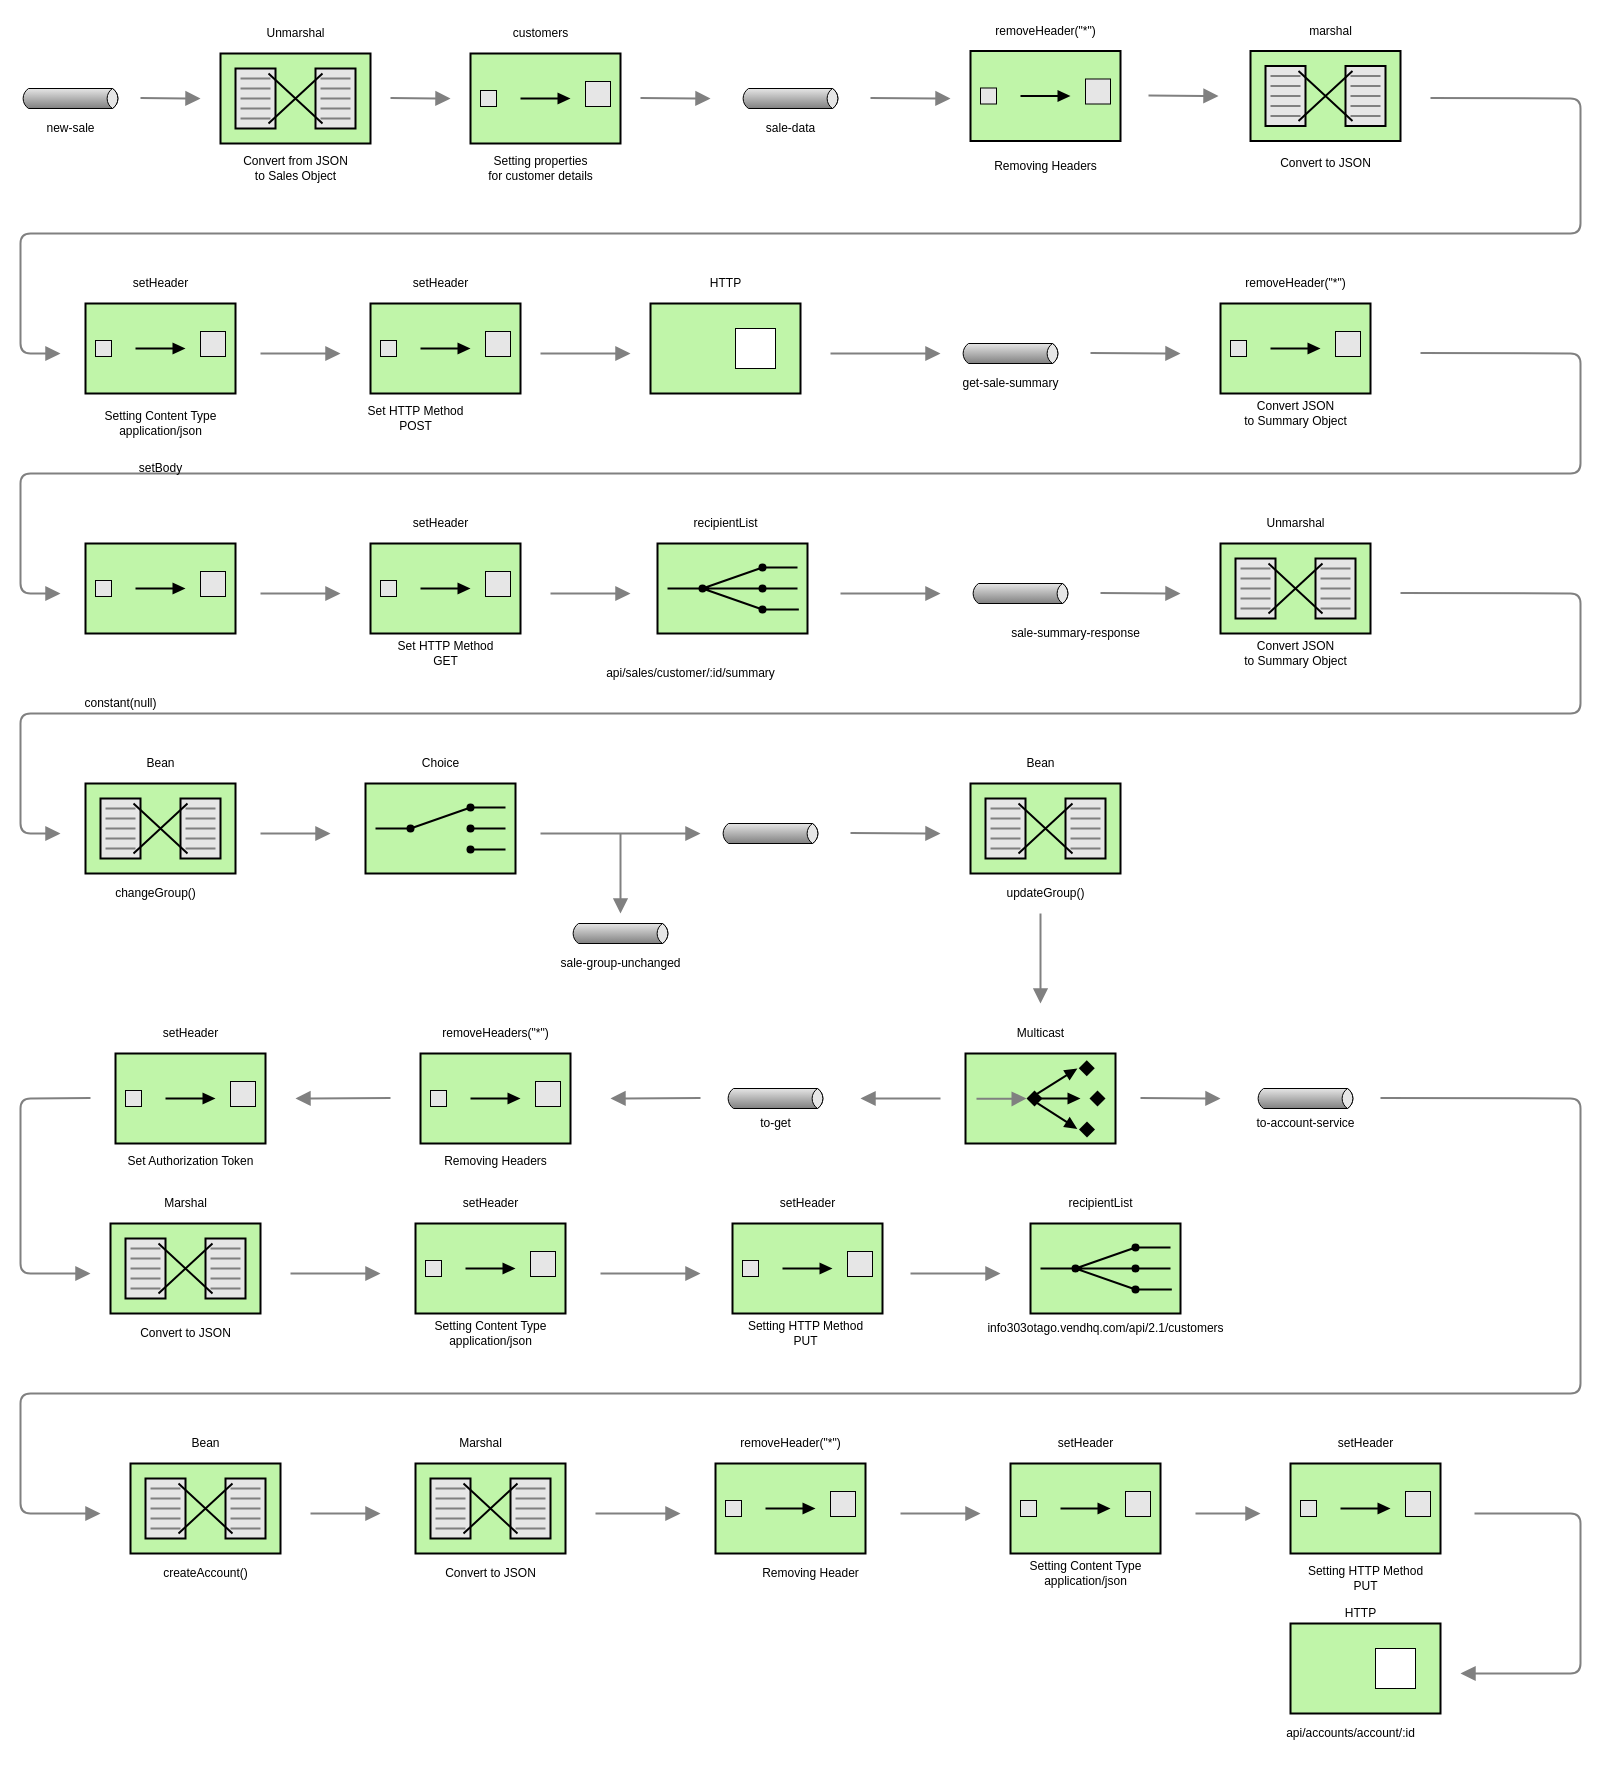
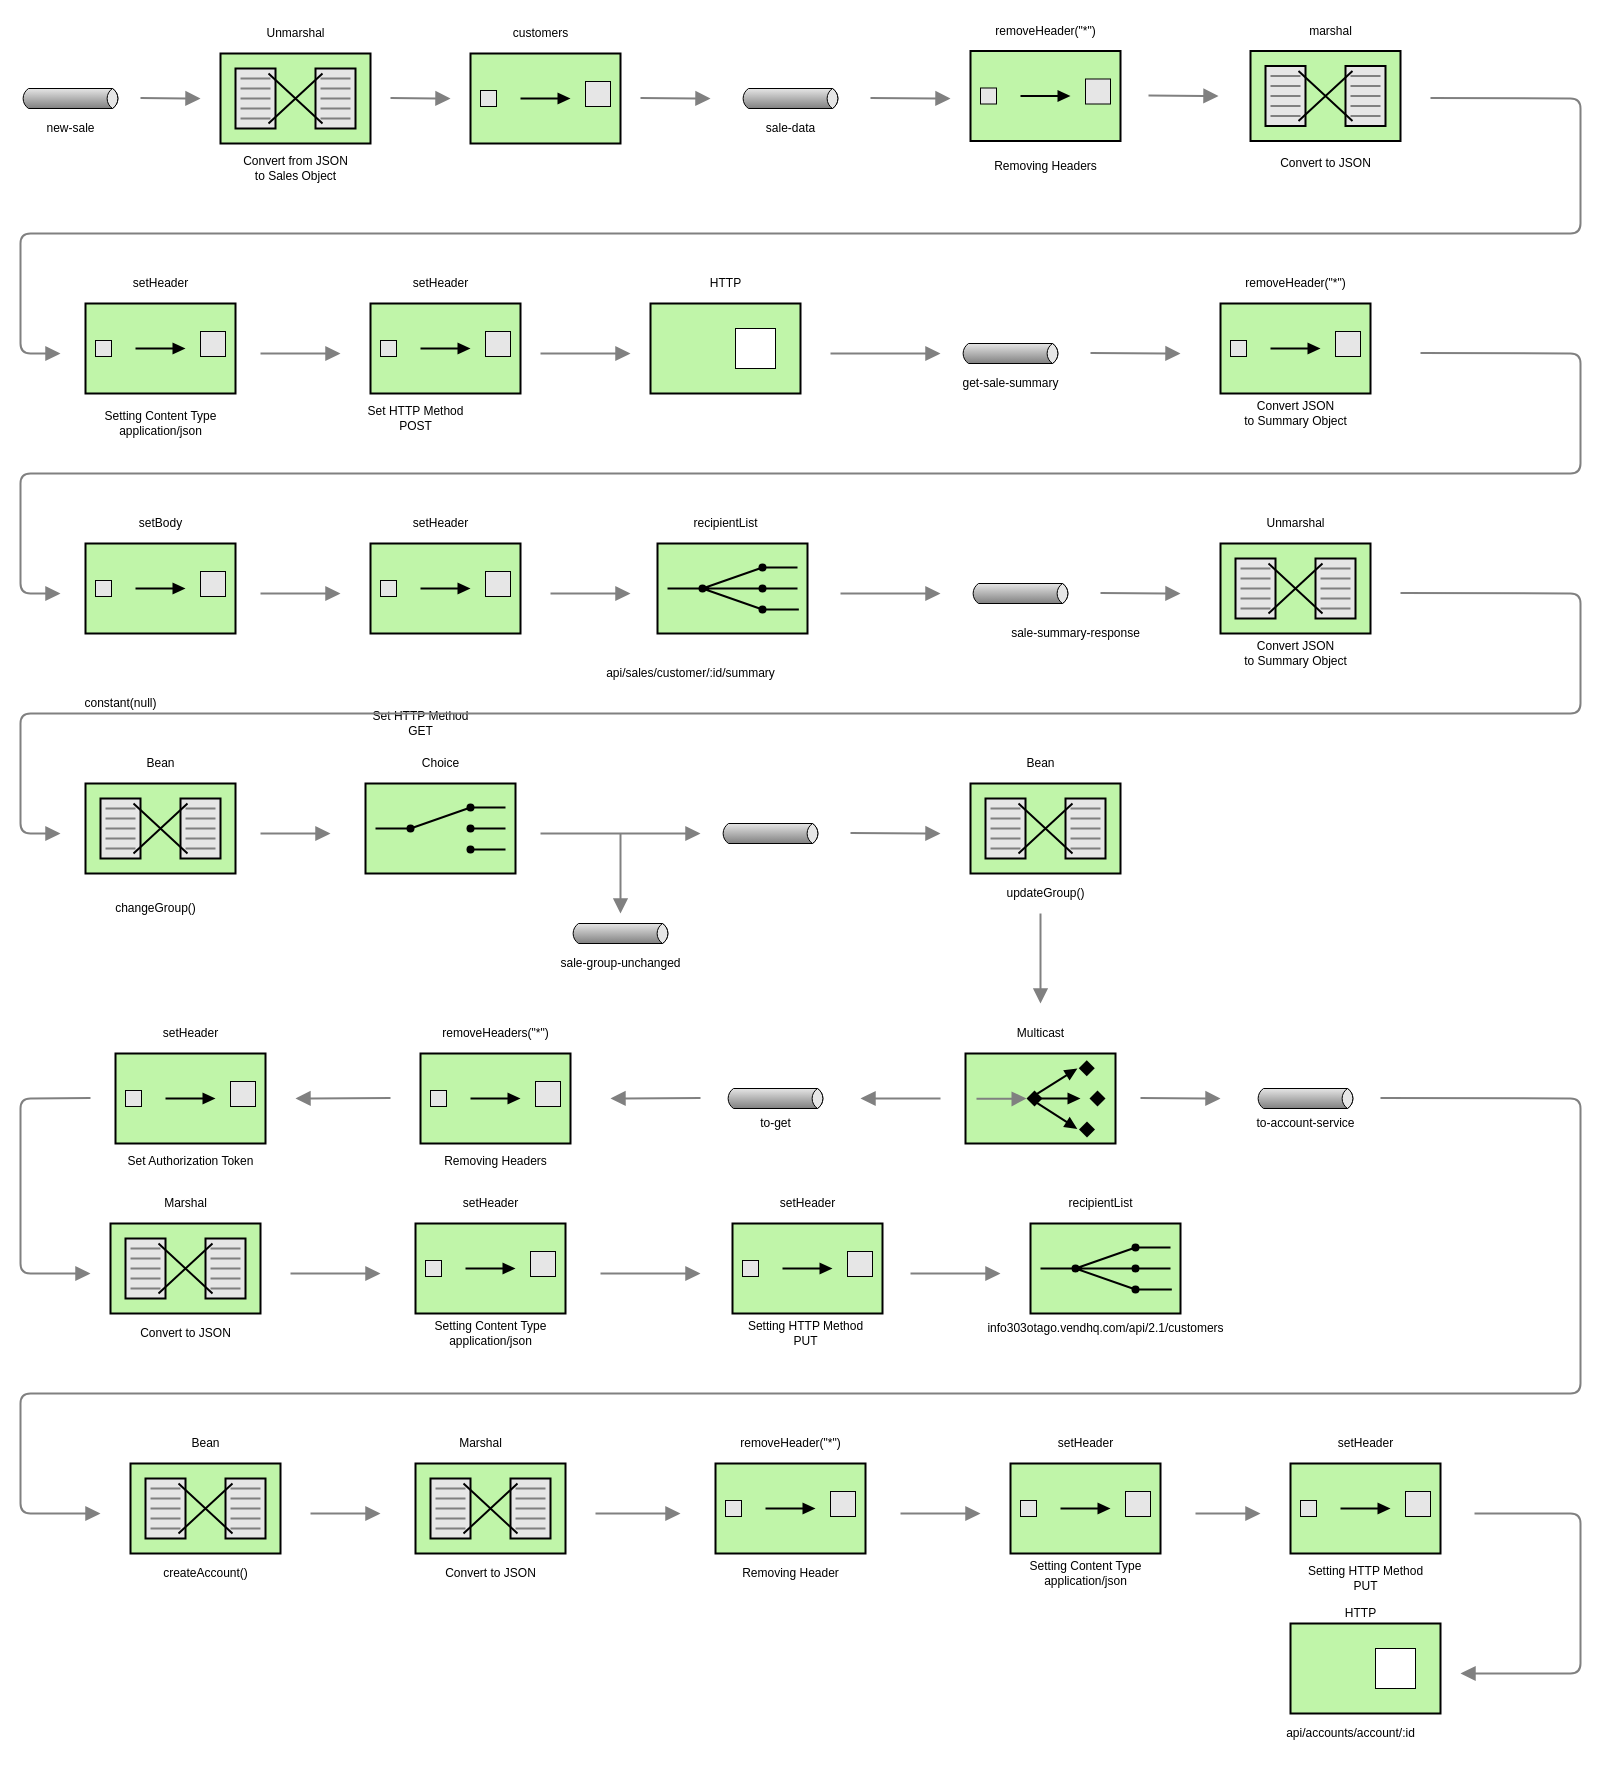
(541, 169) -> none
(161, 469) -> (161, 524)
(446, 654) -> (421, 724)
(156, 894) -> (156, 909)
(811, 1574) -> (791, 1574)
